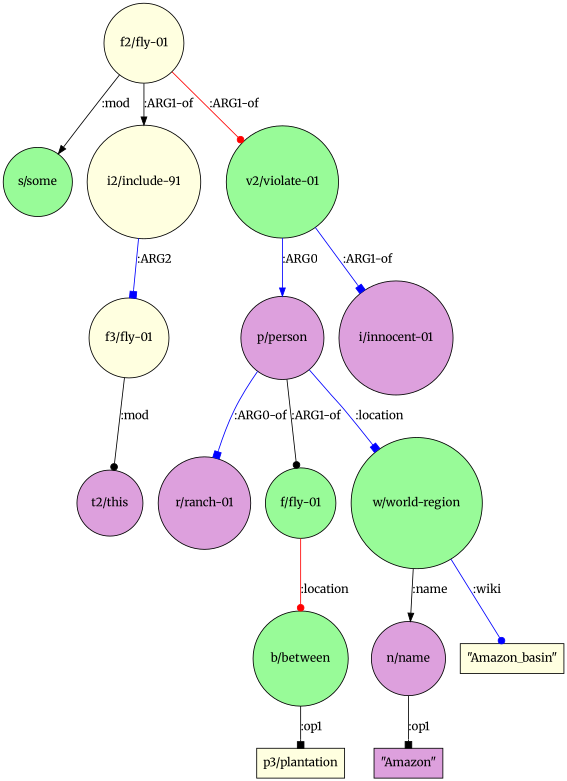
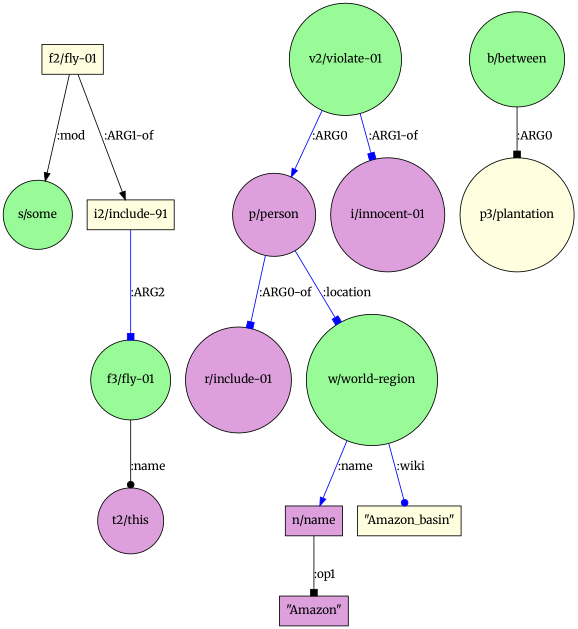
(144, 43) -> (73, 59)
(205, 104) -> none
(144, 182) -> (131, 215)
(129, 338) -> (131, 380)
(135, 416) -> (149, 467)
(204, 503) -> (238, 380)
(301, 503) -> none
(412, 591) -> (335, 470)
(408, 659) -> (314, 521)
(311, 727) -> (535, 137)
(301, 763) -> (517, 215)
